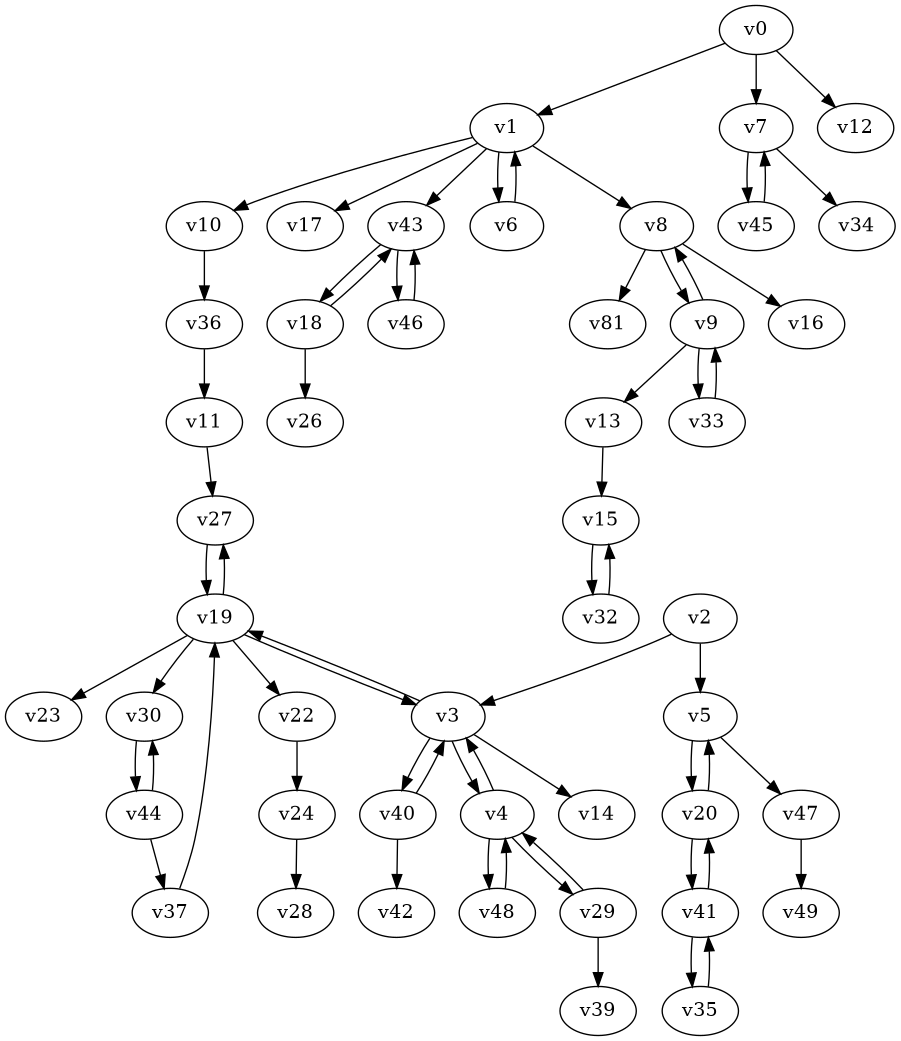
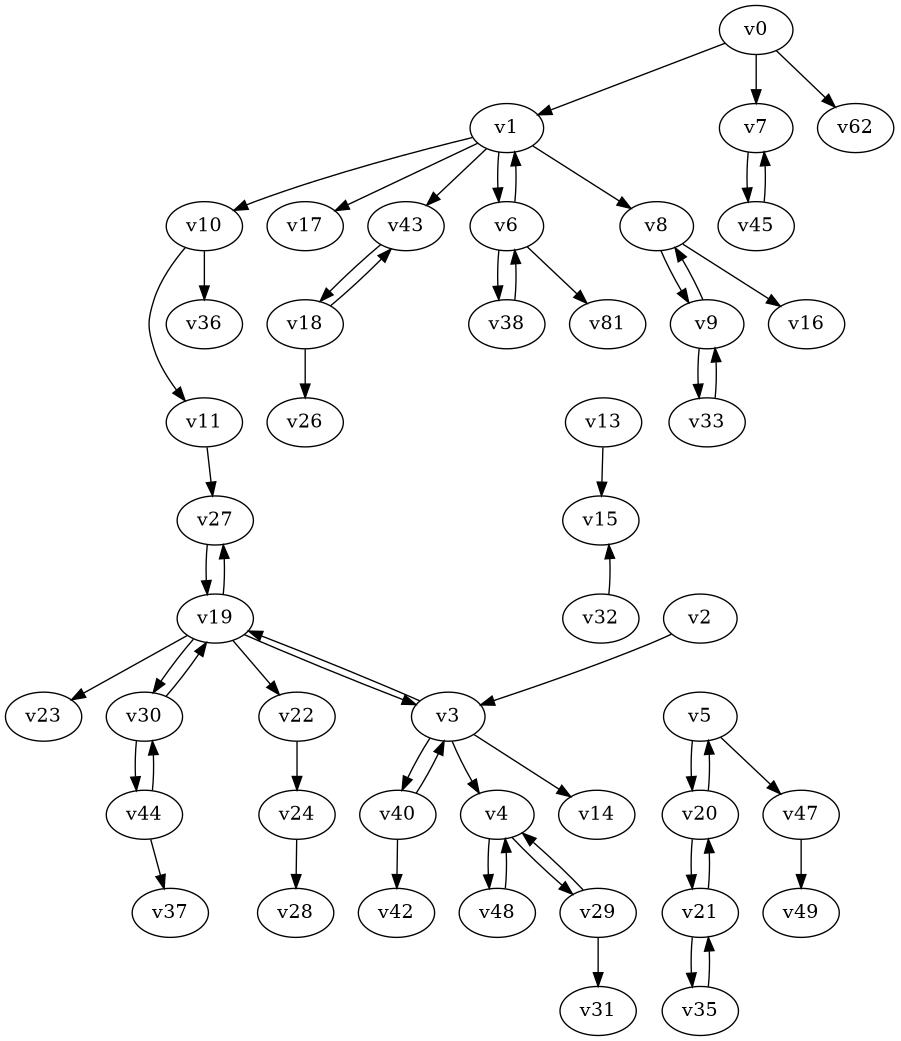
(856, 128) -> (856, 128)
(857, 226) -> none
(635, 269) -> (552, 270)
(406, 324) -> none
none -> (507, 324)
(204, 367) -> (150, 317)
(661, 369) -> none
(592, 563) -> none
(700, 661) -> none
(484, 770) -> none
(205, 774) -> (183, 675)
(700, 913) -> (700, 913)
(598, 1011) -> (598, 1011)
